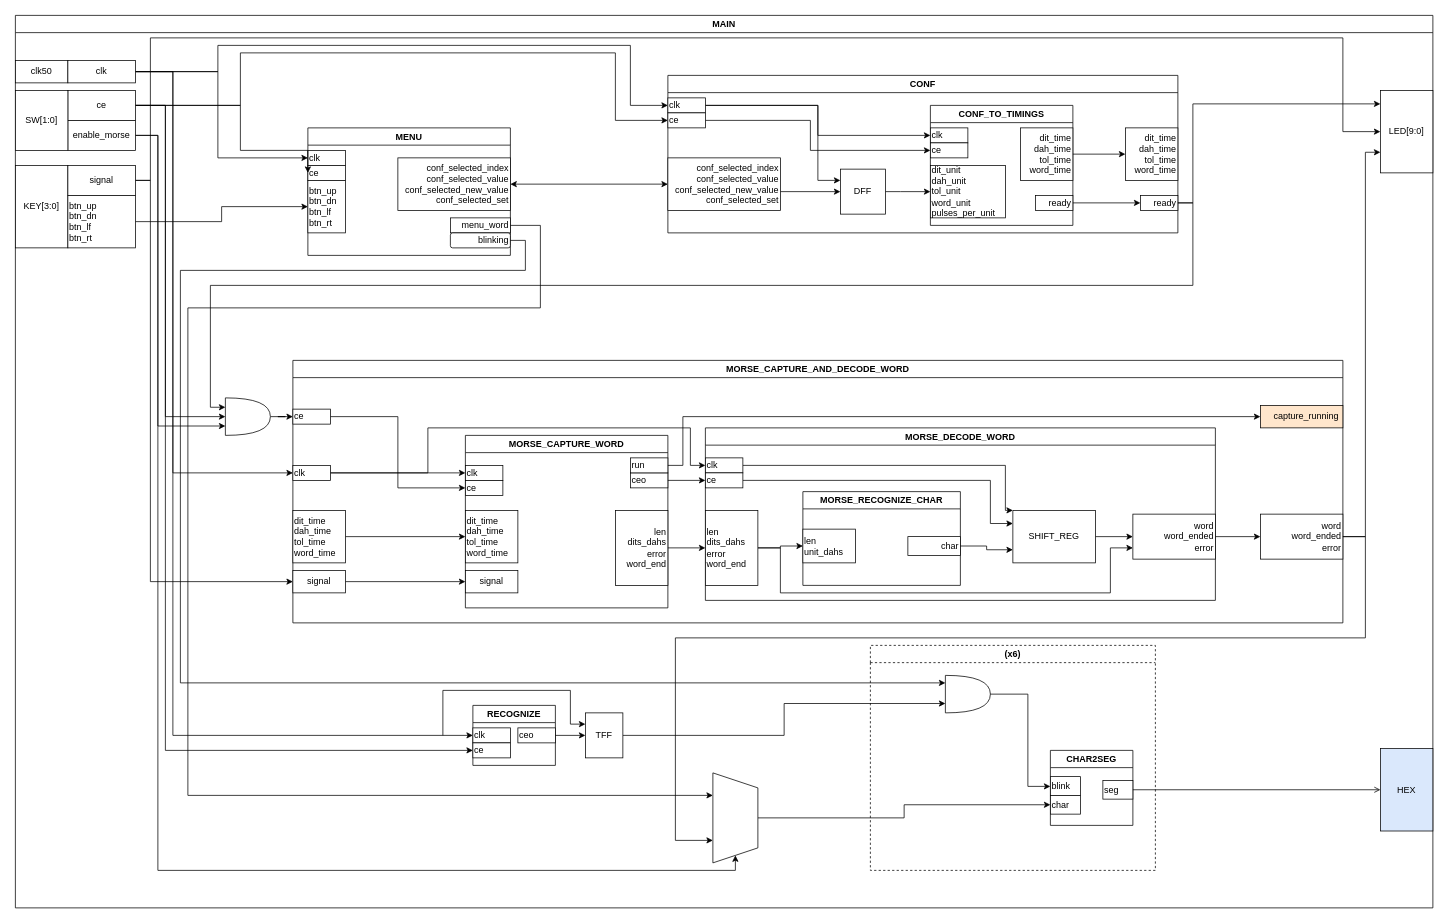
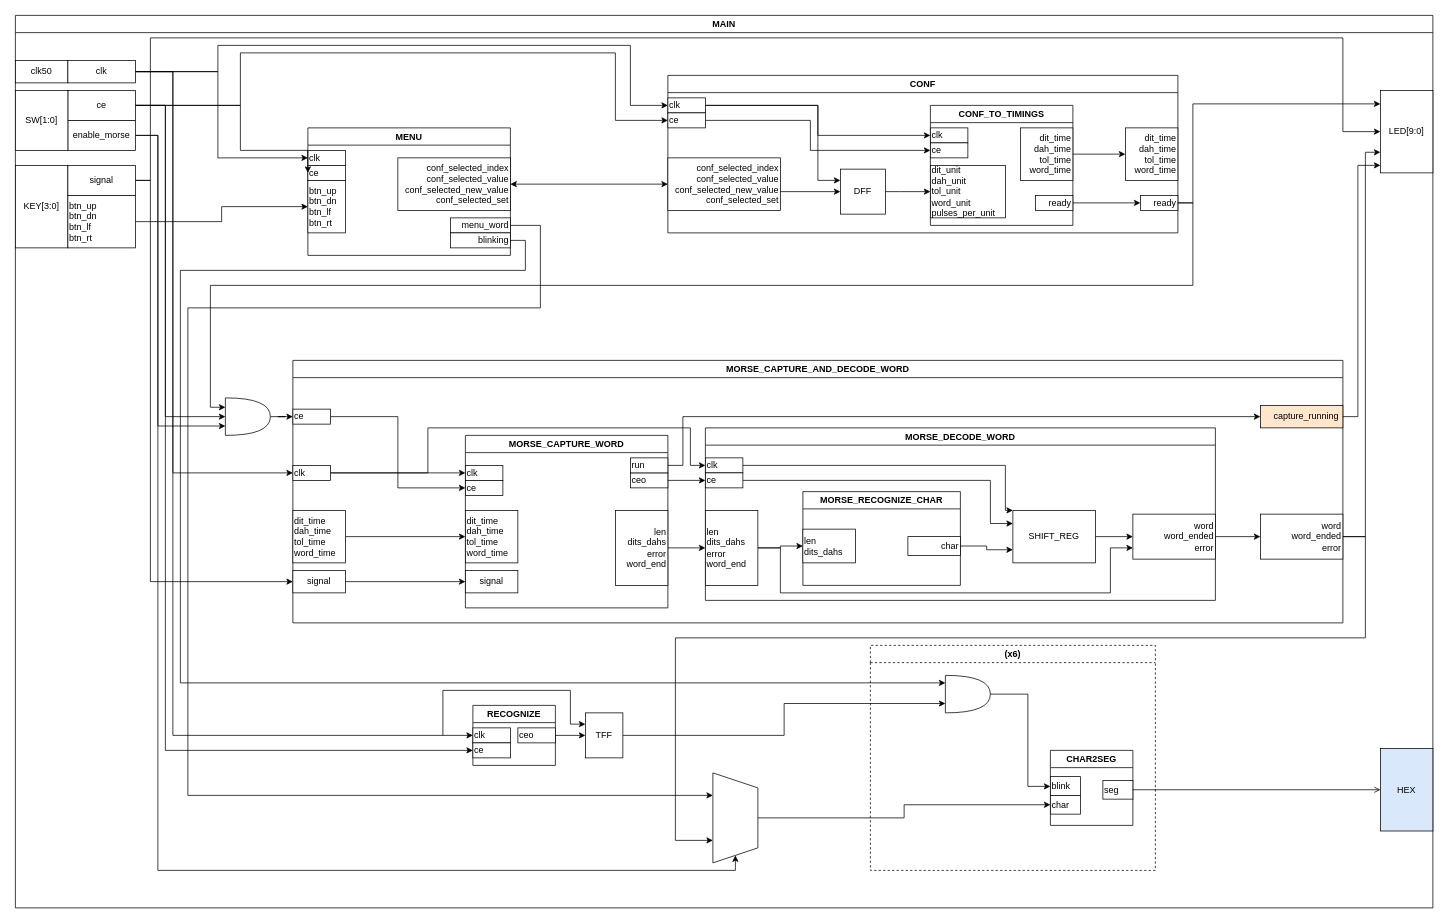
none -> (1363, 165)
(480, 240) -> (480, 240)
(826, 546) -> (826, 546)
